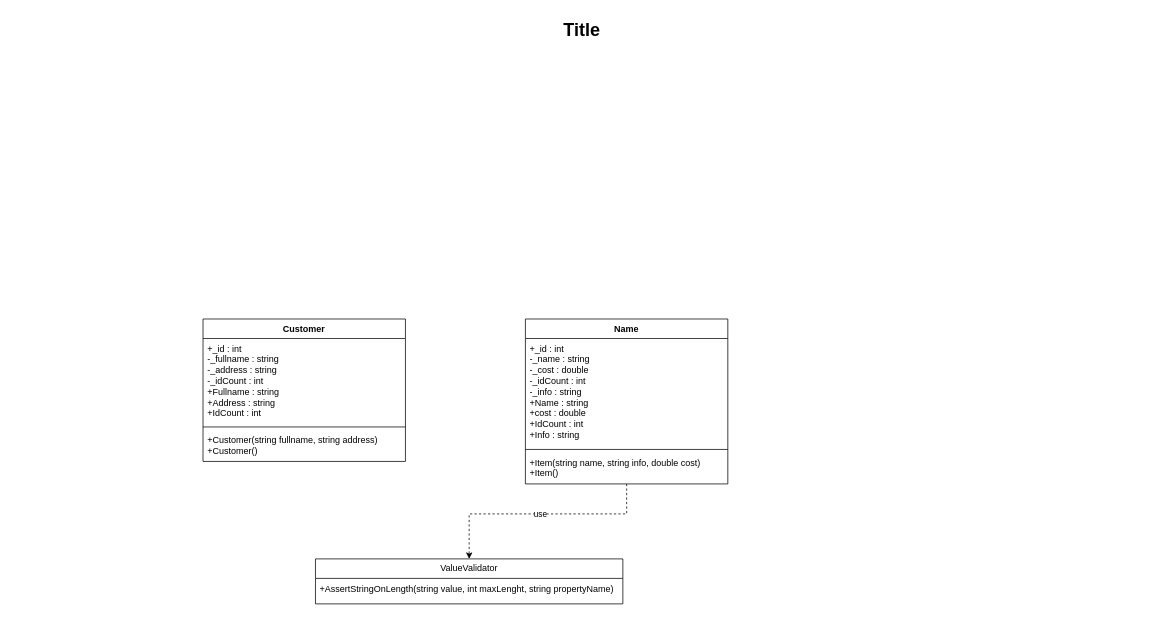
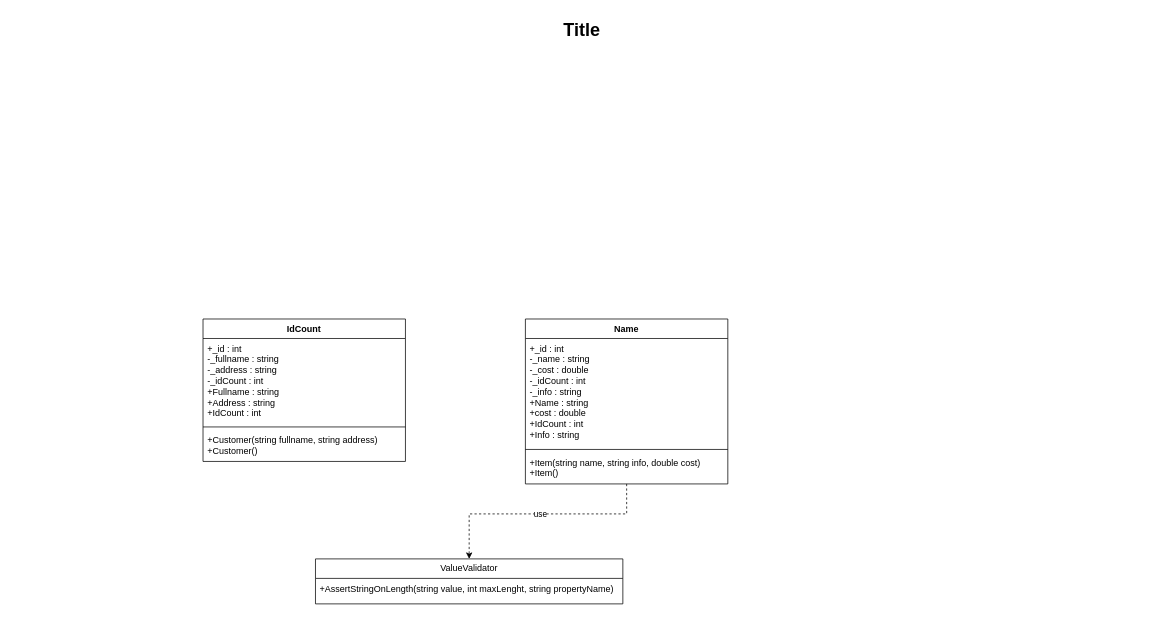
(304, 330) -> (304, 330)
